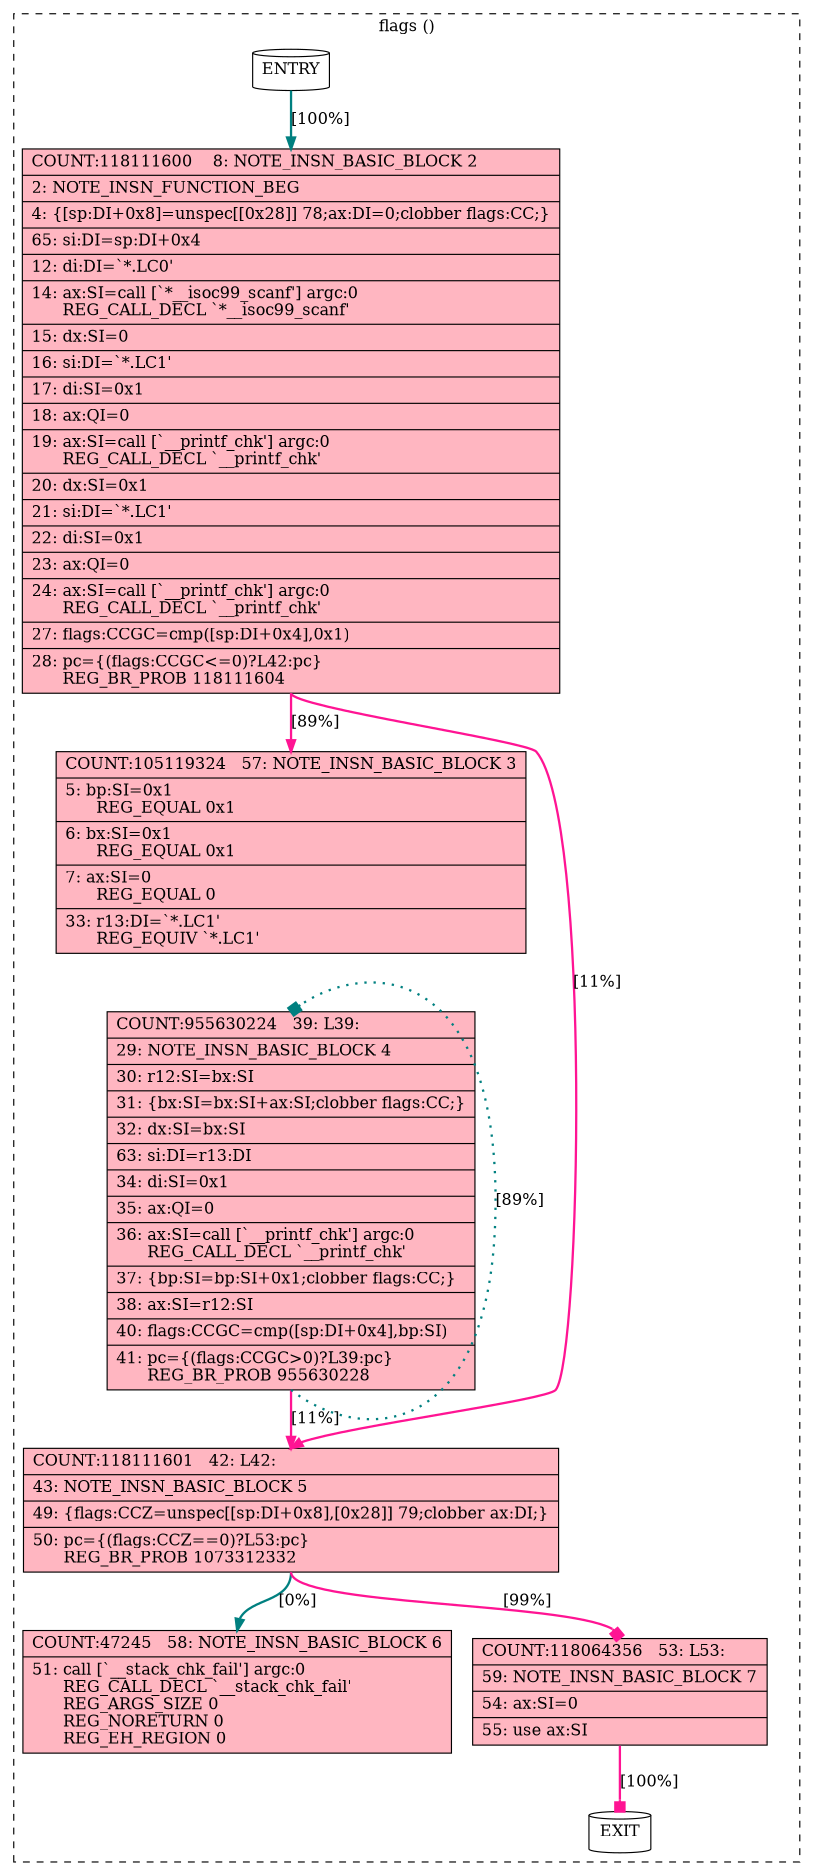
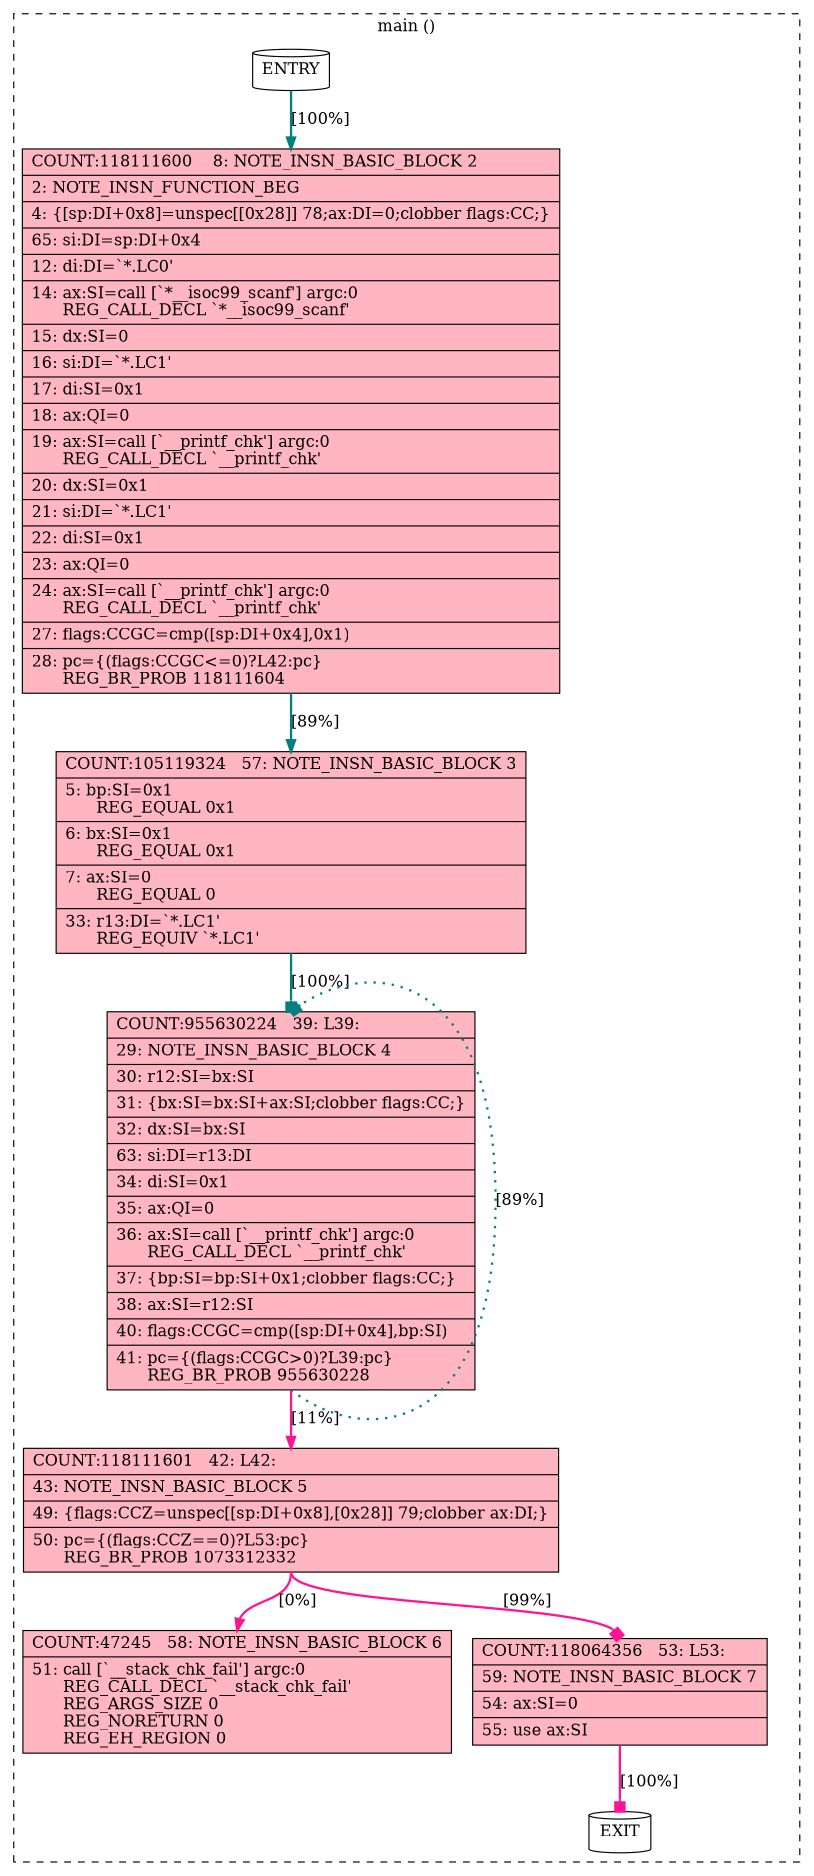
(407, 27) -> (407, 27)
(291, 717) -> (291, 717)
none -> (291, 977)
(576, 1073) -> none
(270, 1599) -> (270, 1599)
